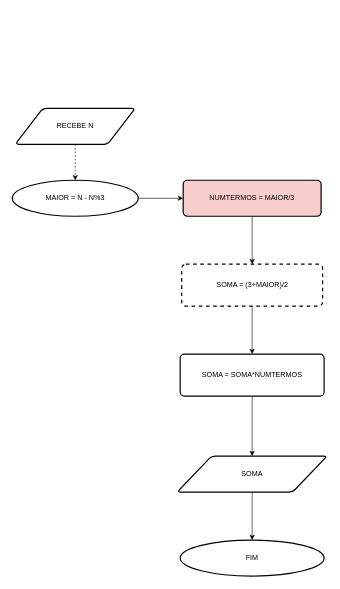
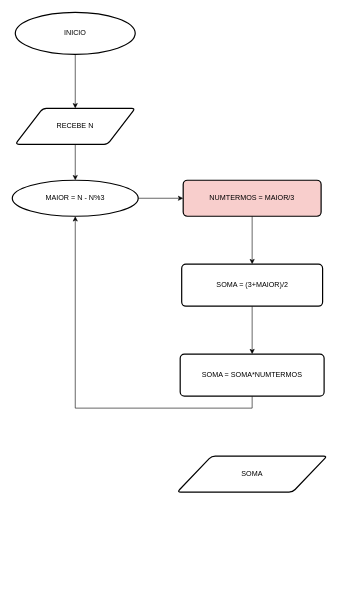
none -> (75, 33)
none -> (75, 102)
(75, 160) -> (75, 160)
(252, 285) -> (252, 285)
(252, 450) -> (75, 408)
(252, 534) -> none
(252, 558) -> none
